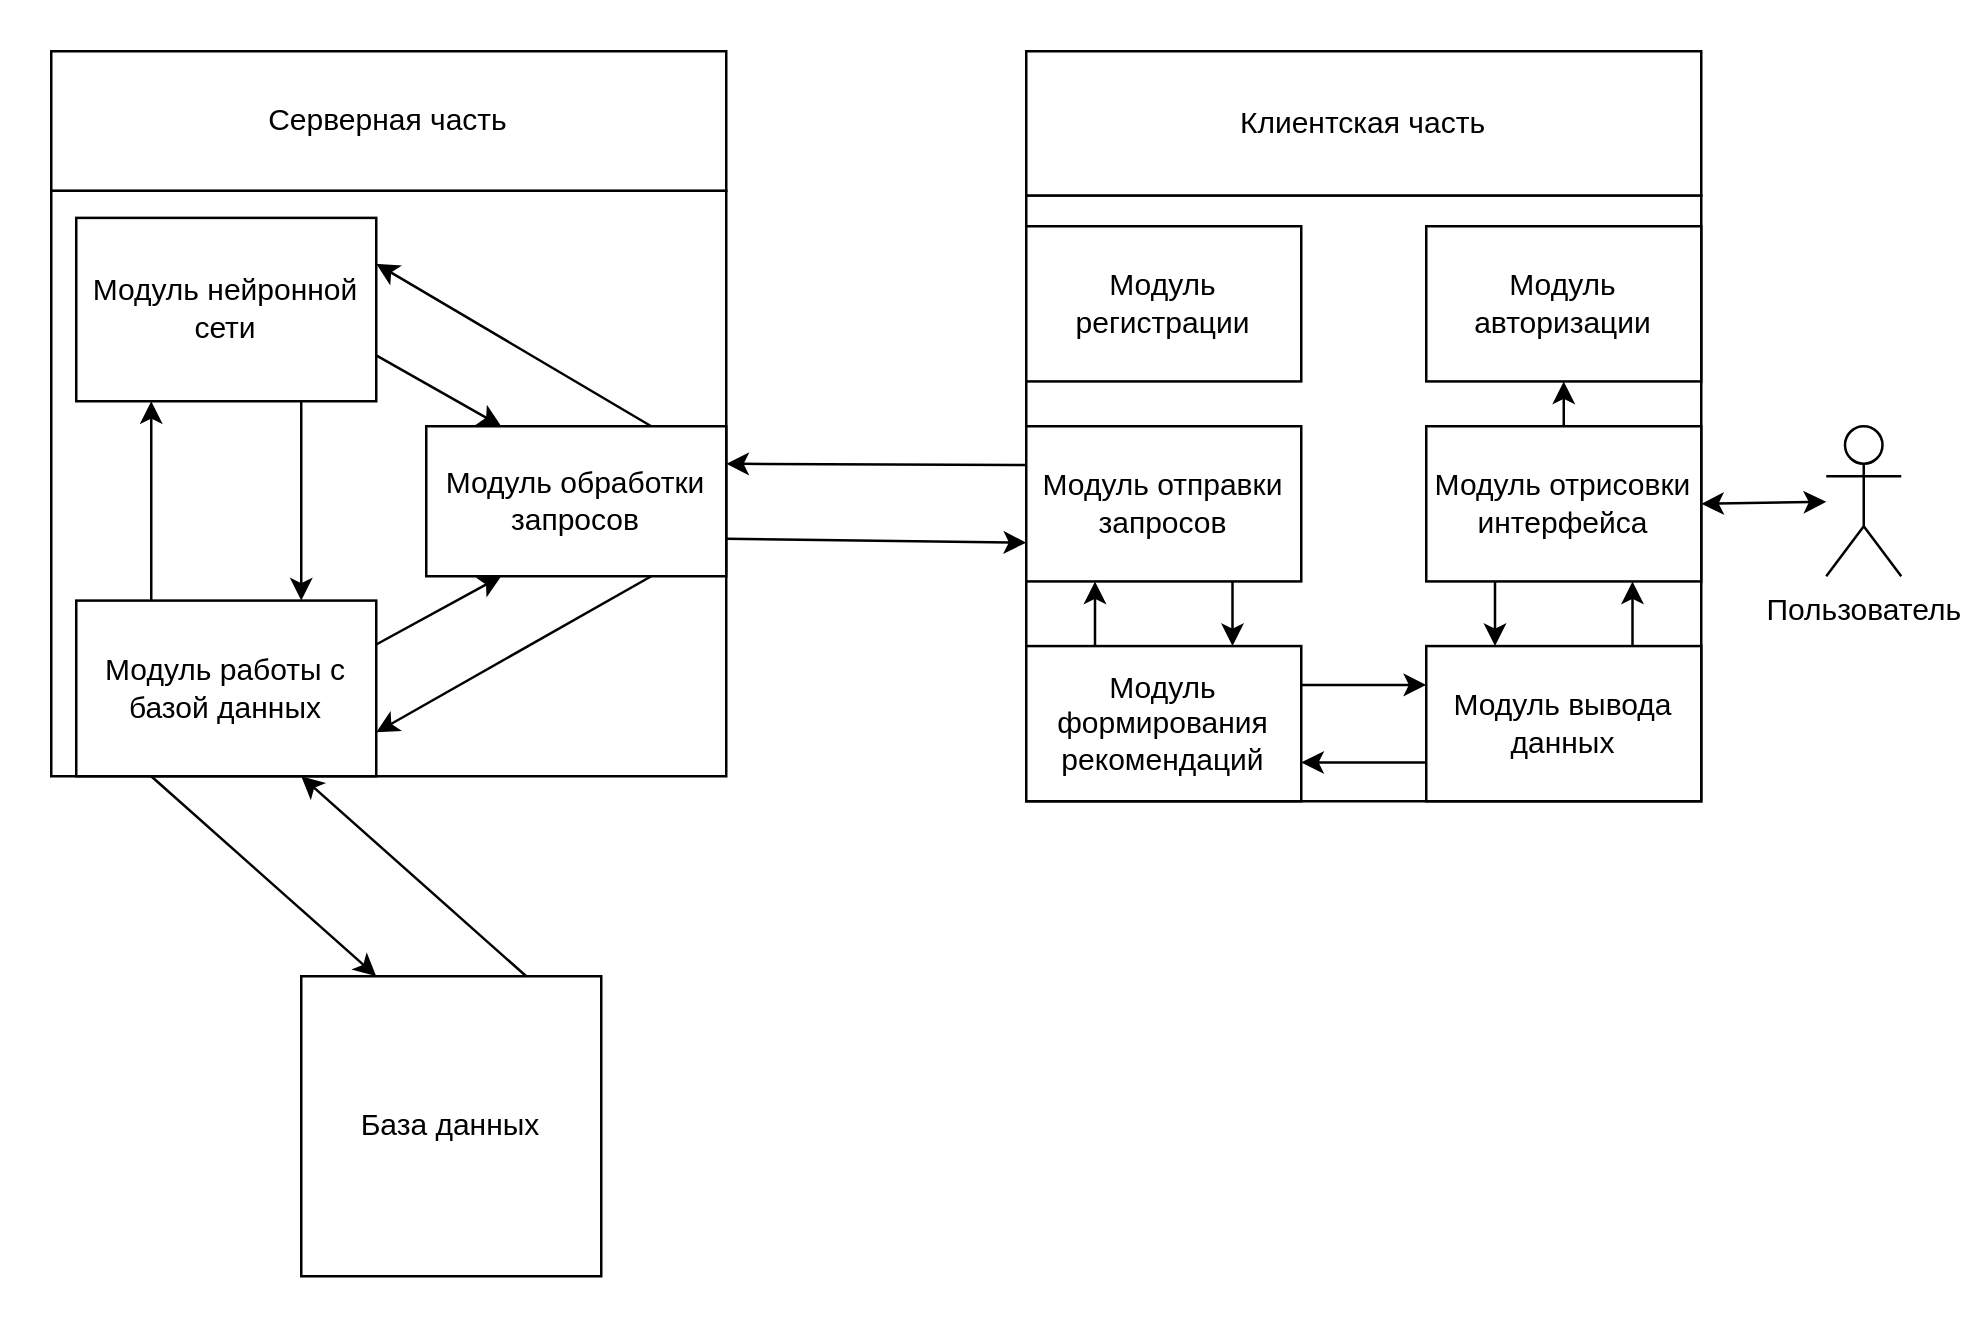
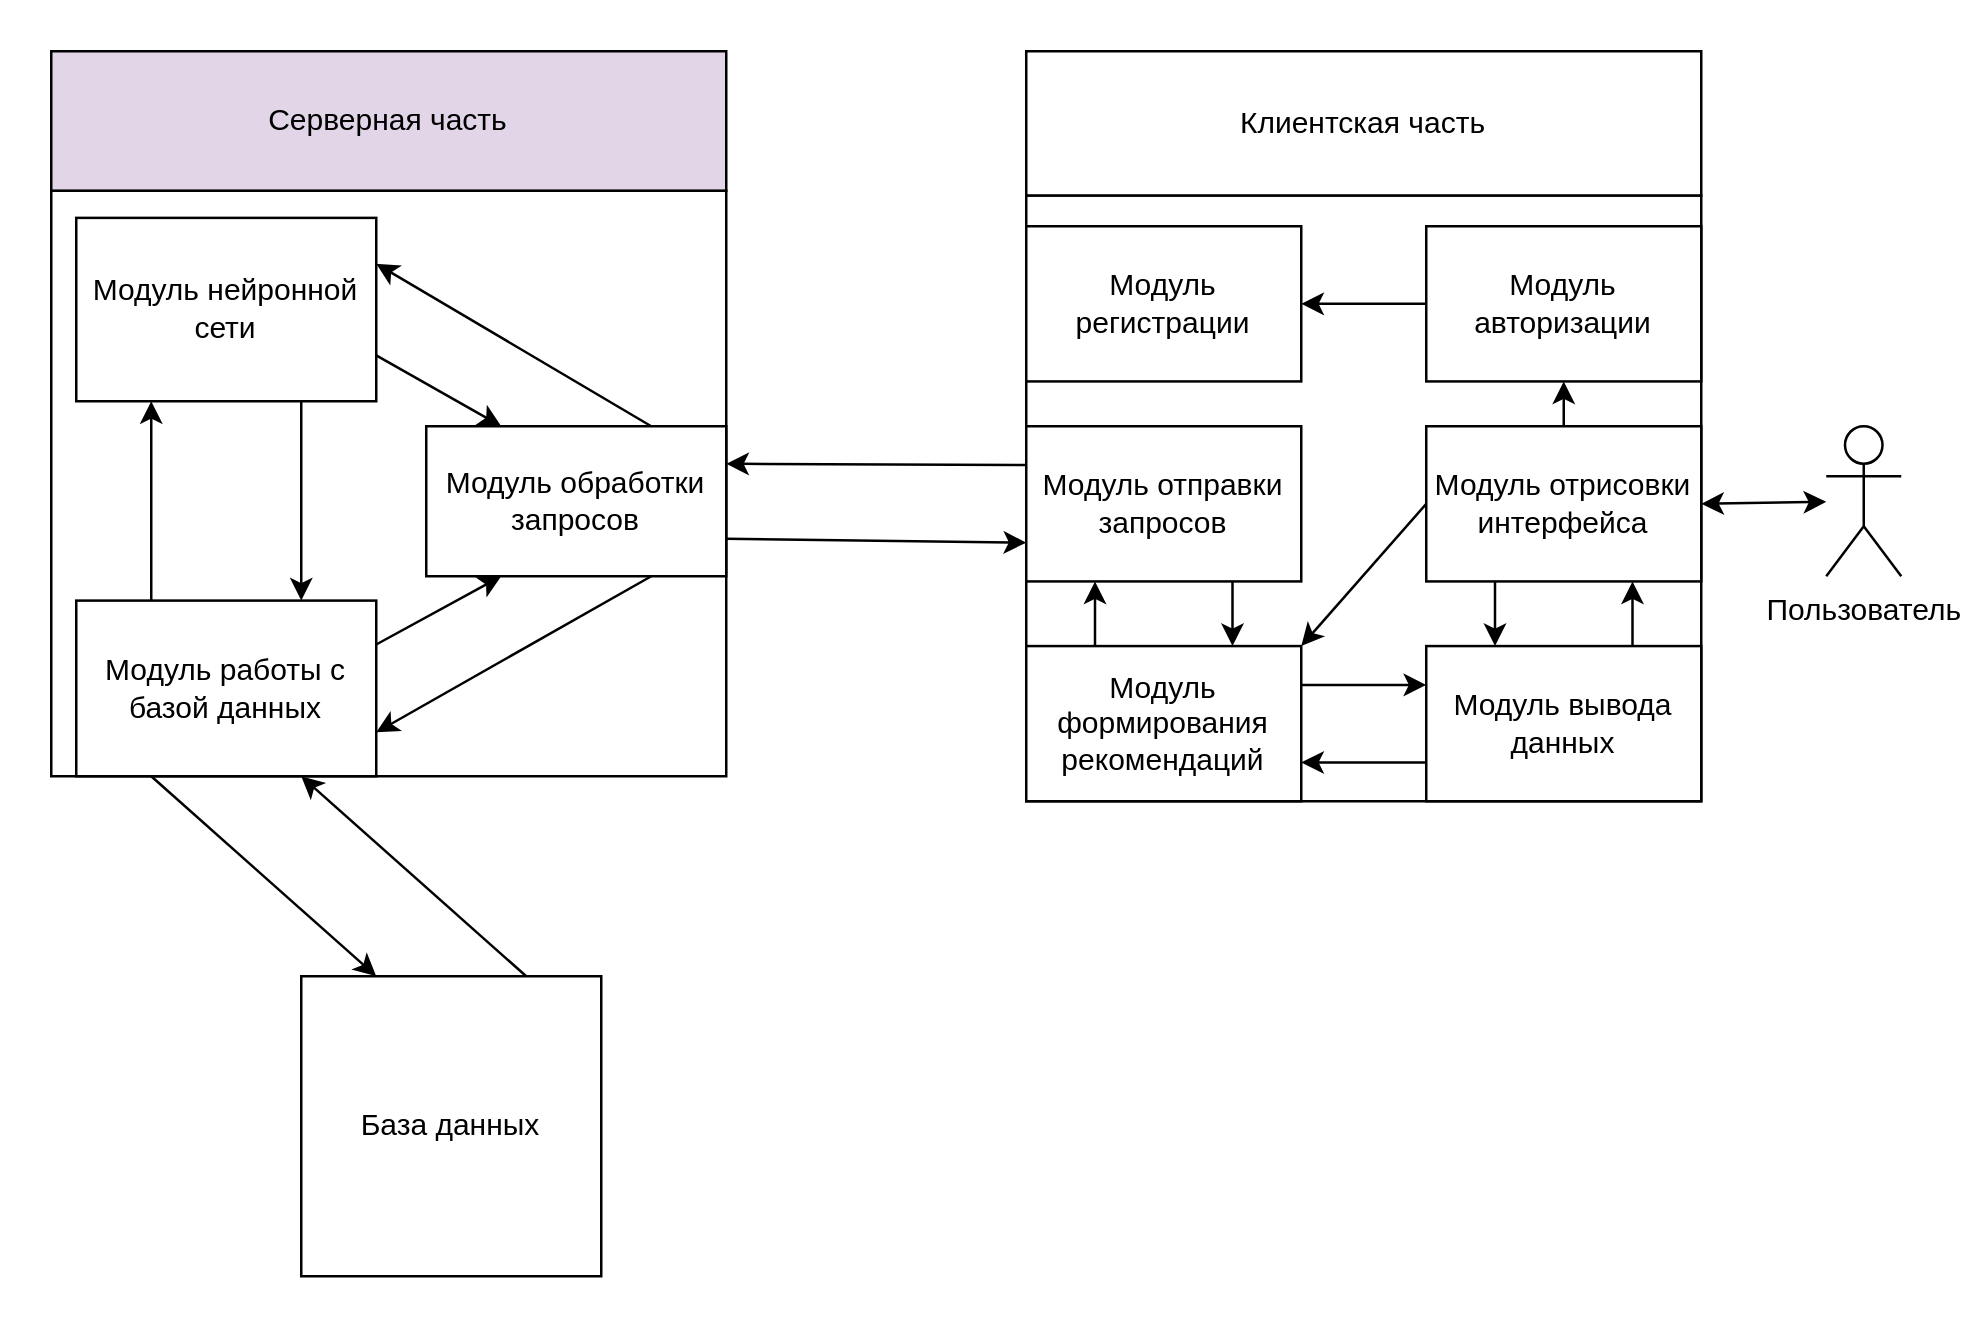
(389, 121) -> (389, 121)
none -> (1372, 304)
none -> (1369, 569)
